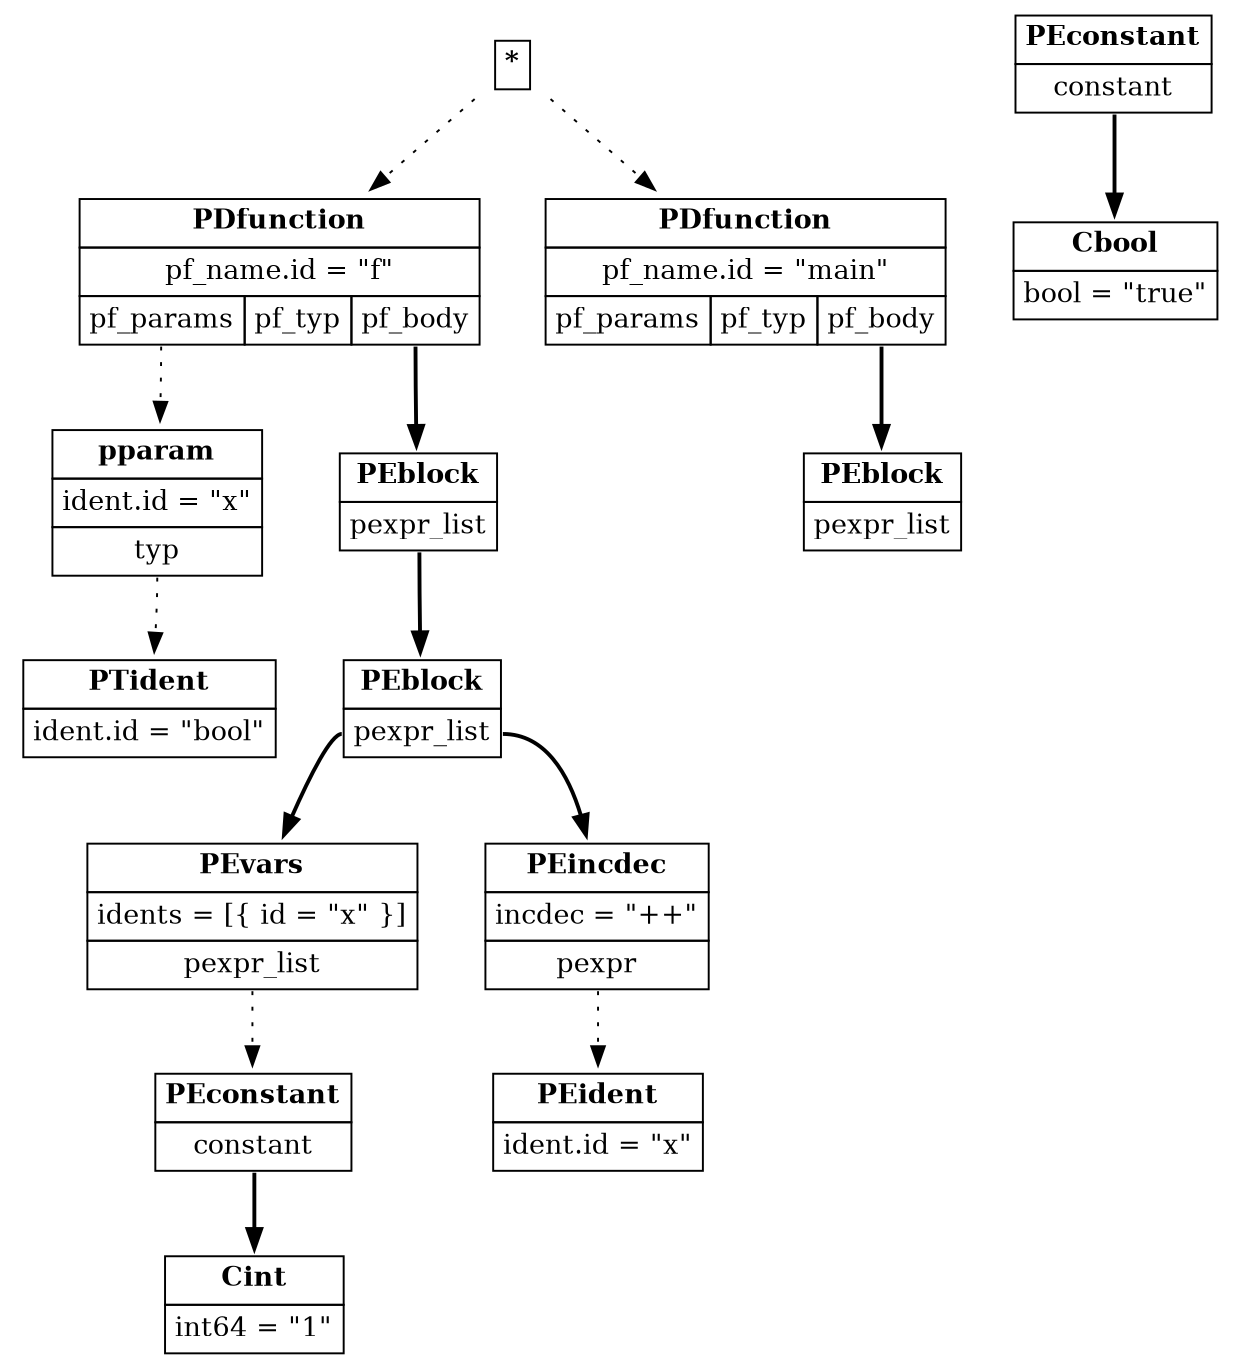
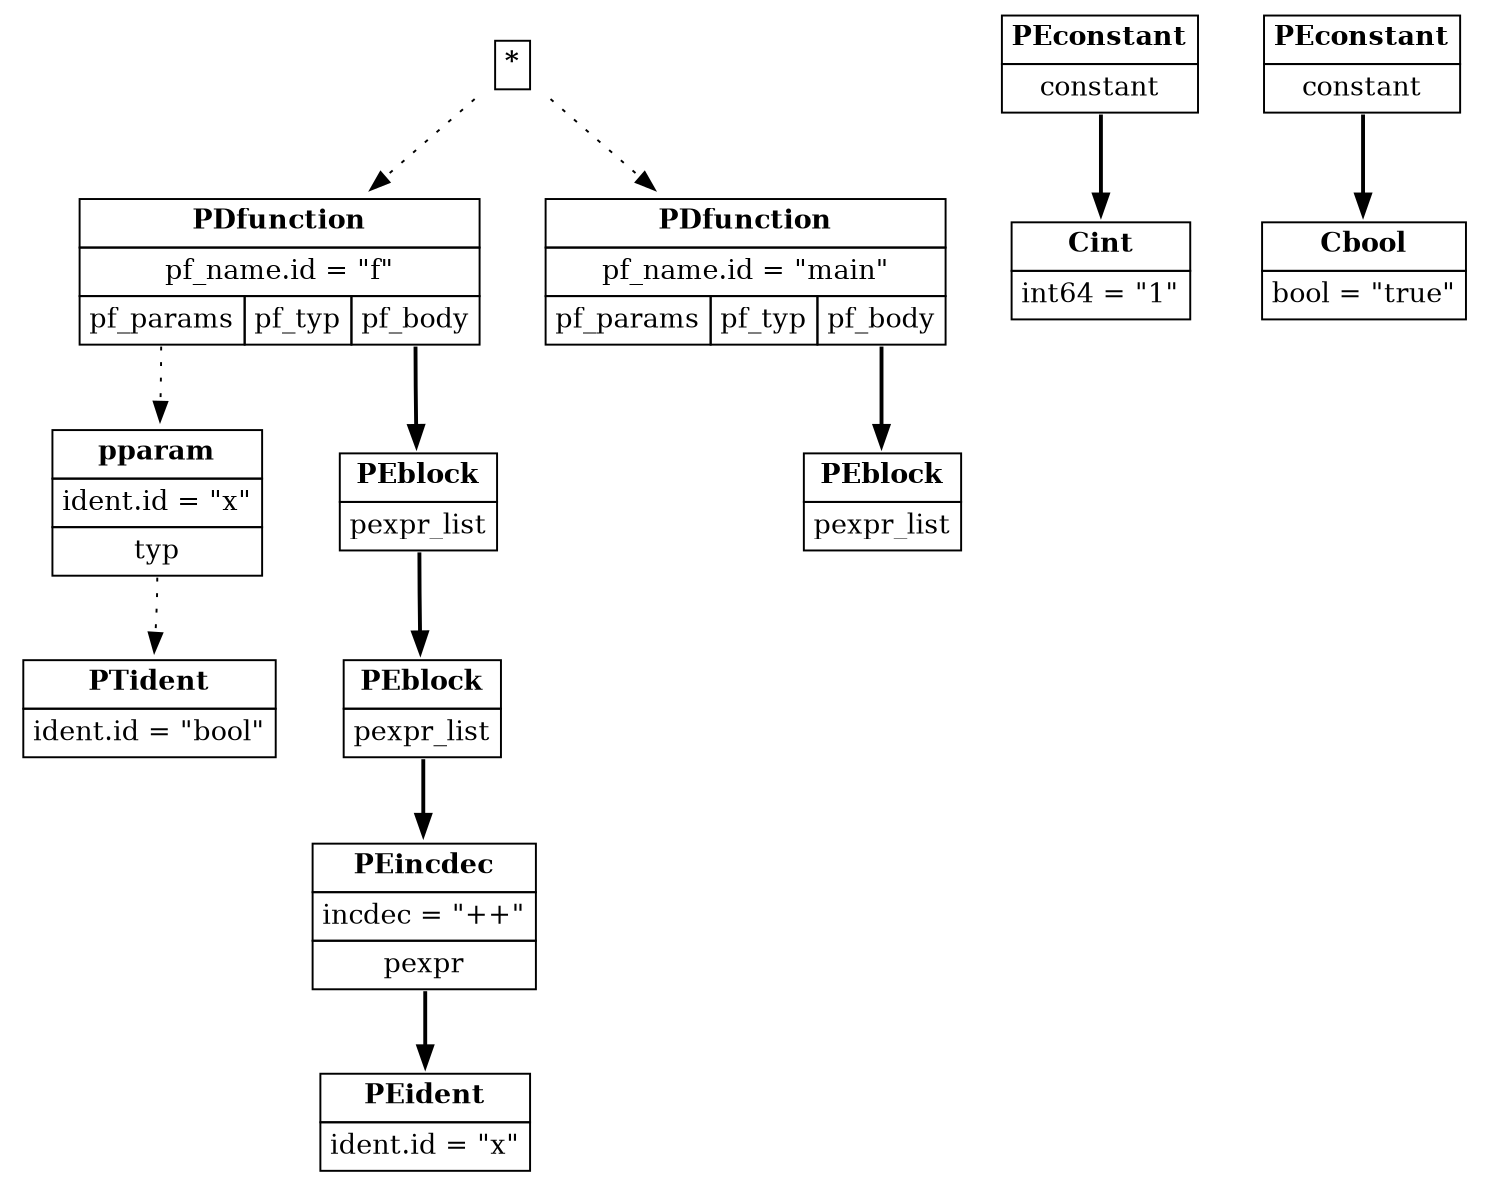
(252, 915) -> none
(598, 1019) -> (425, 1019)
